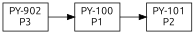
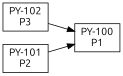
(26, 17) -> (26, 17)
(129, 17) -> (58, 49)
